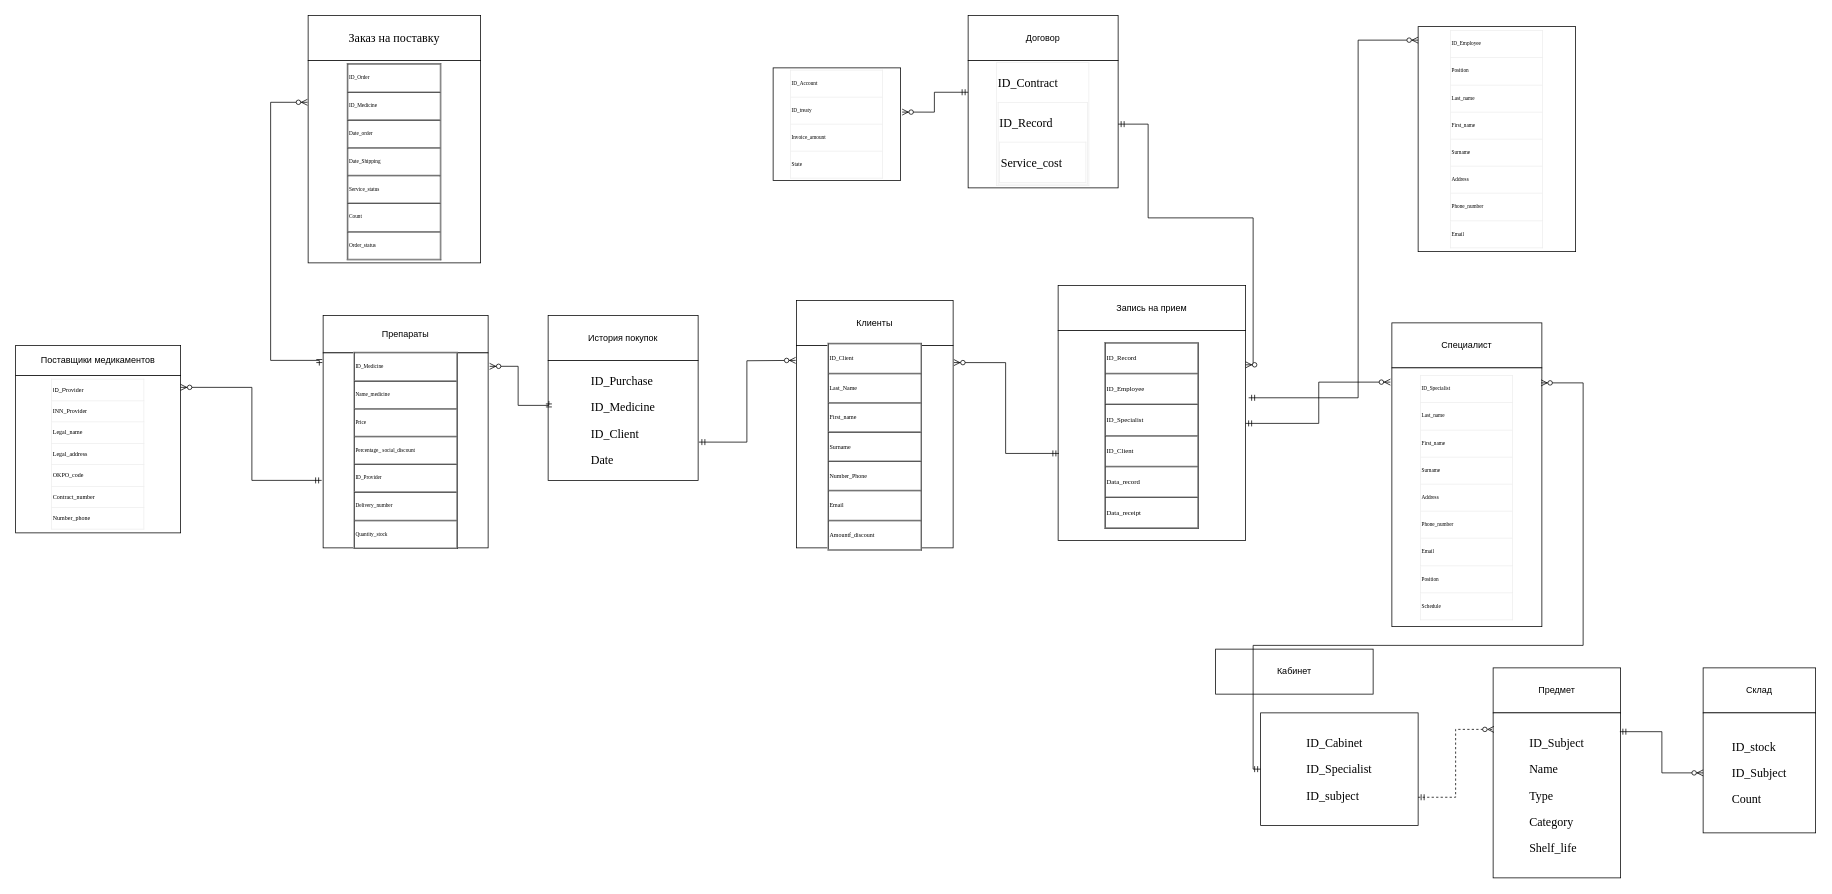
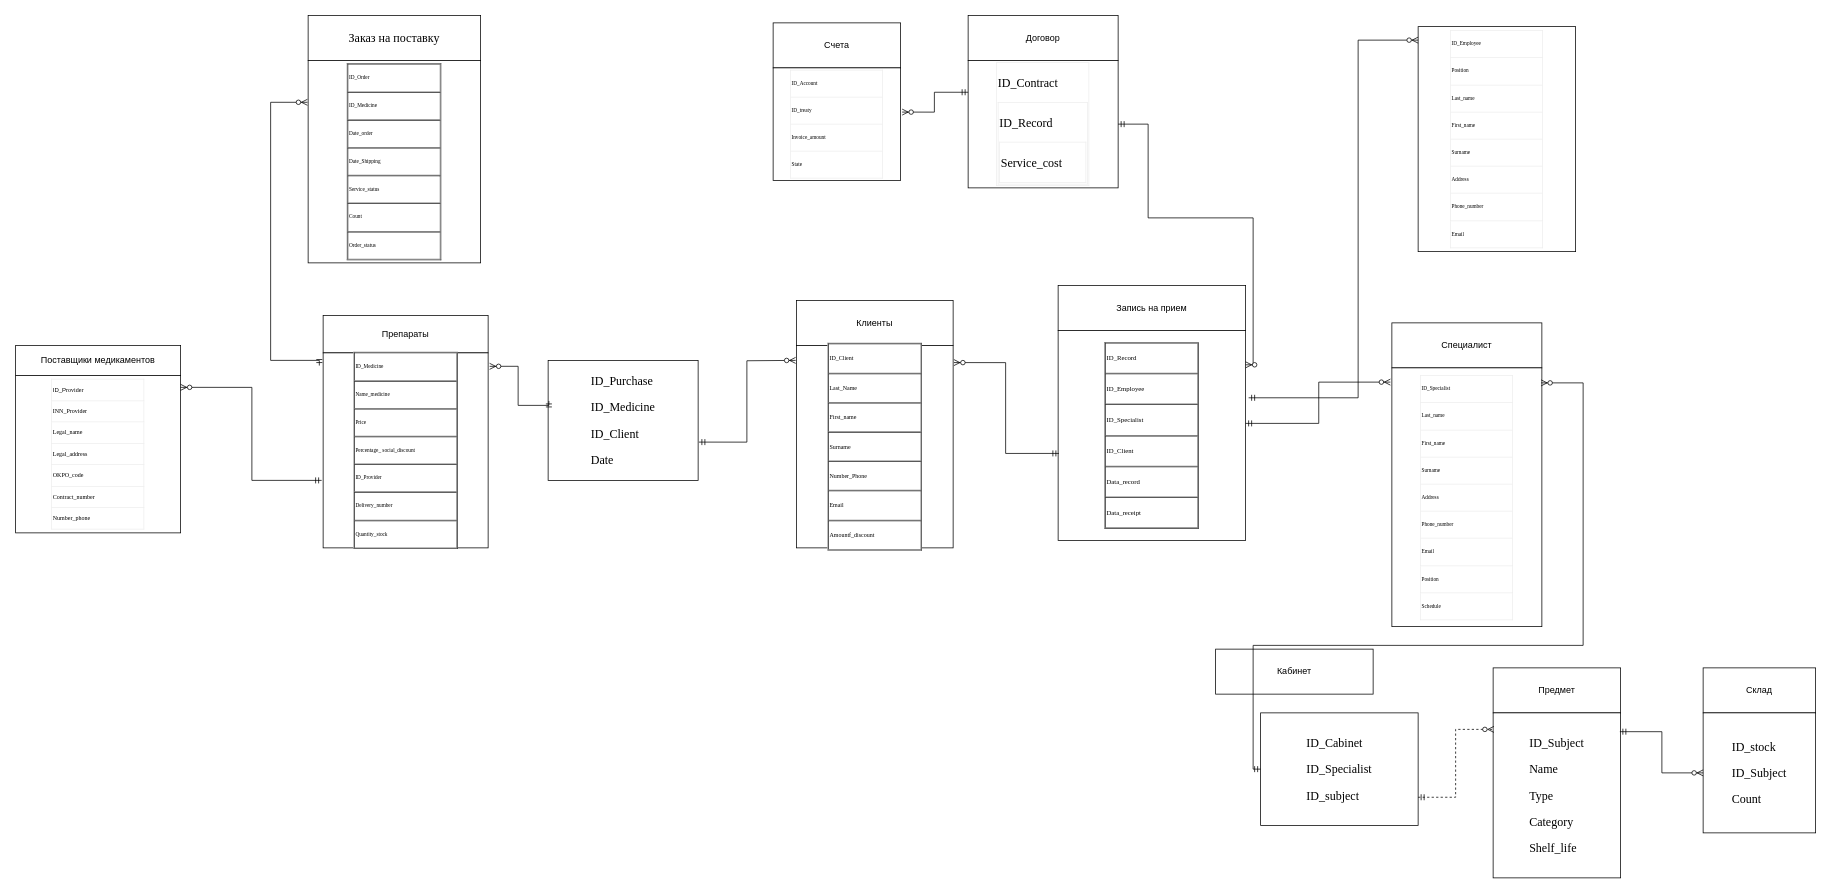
none -> (837, 45)
(623, 338) -> none
